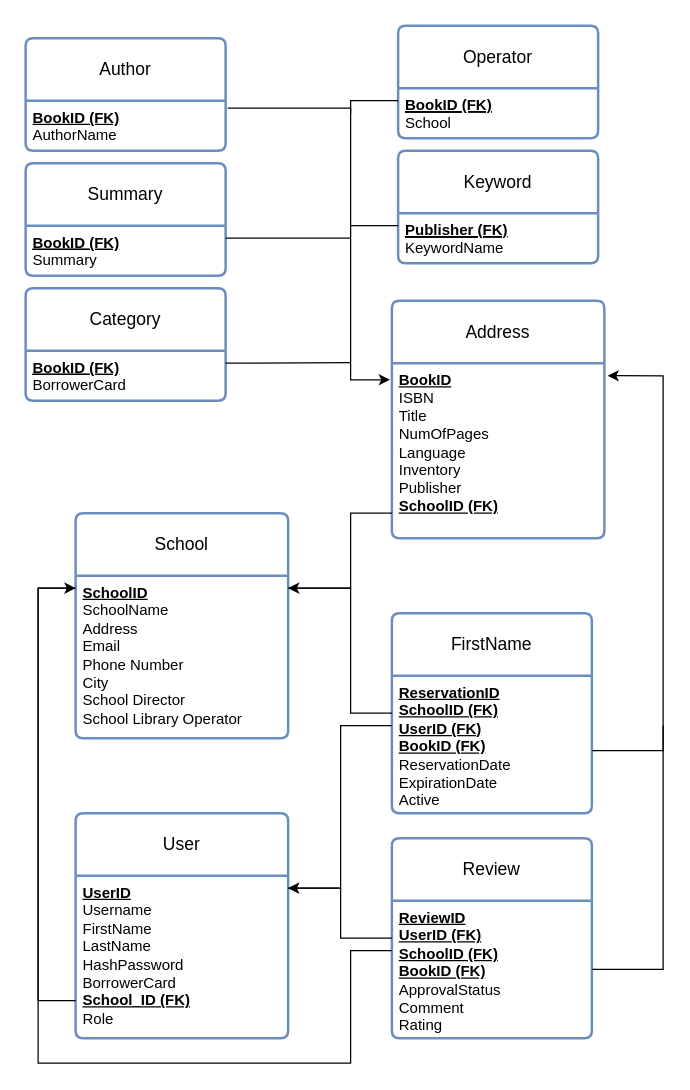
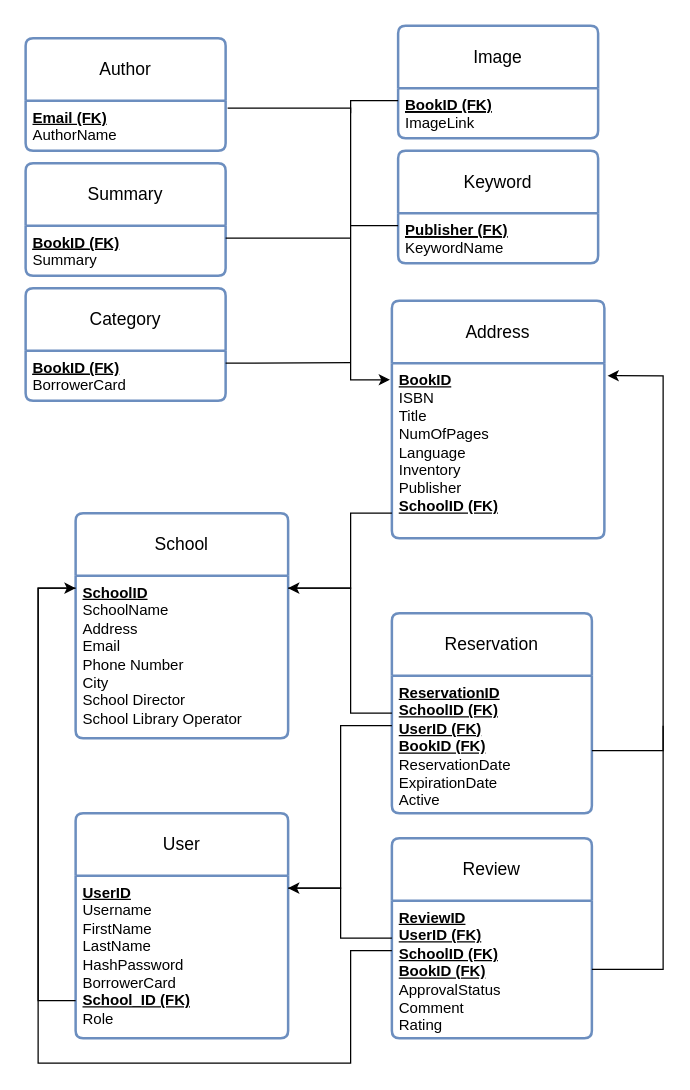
(498, 57) -> (498, 57)
(452, 115) -> (452, 115)
(77, 127) -> (75, 127)
(492, 644) -> (492, 644)
